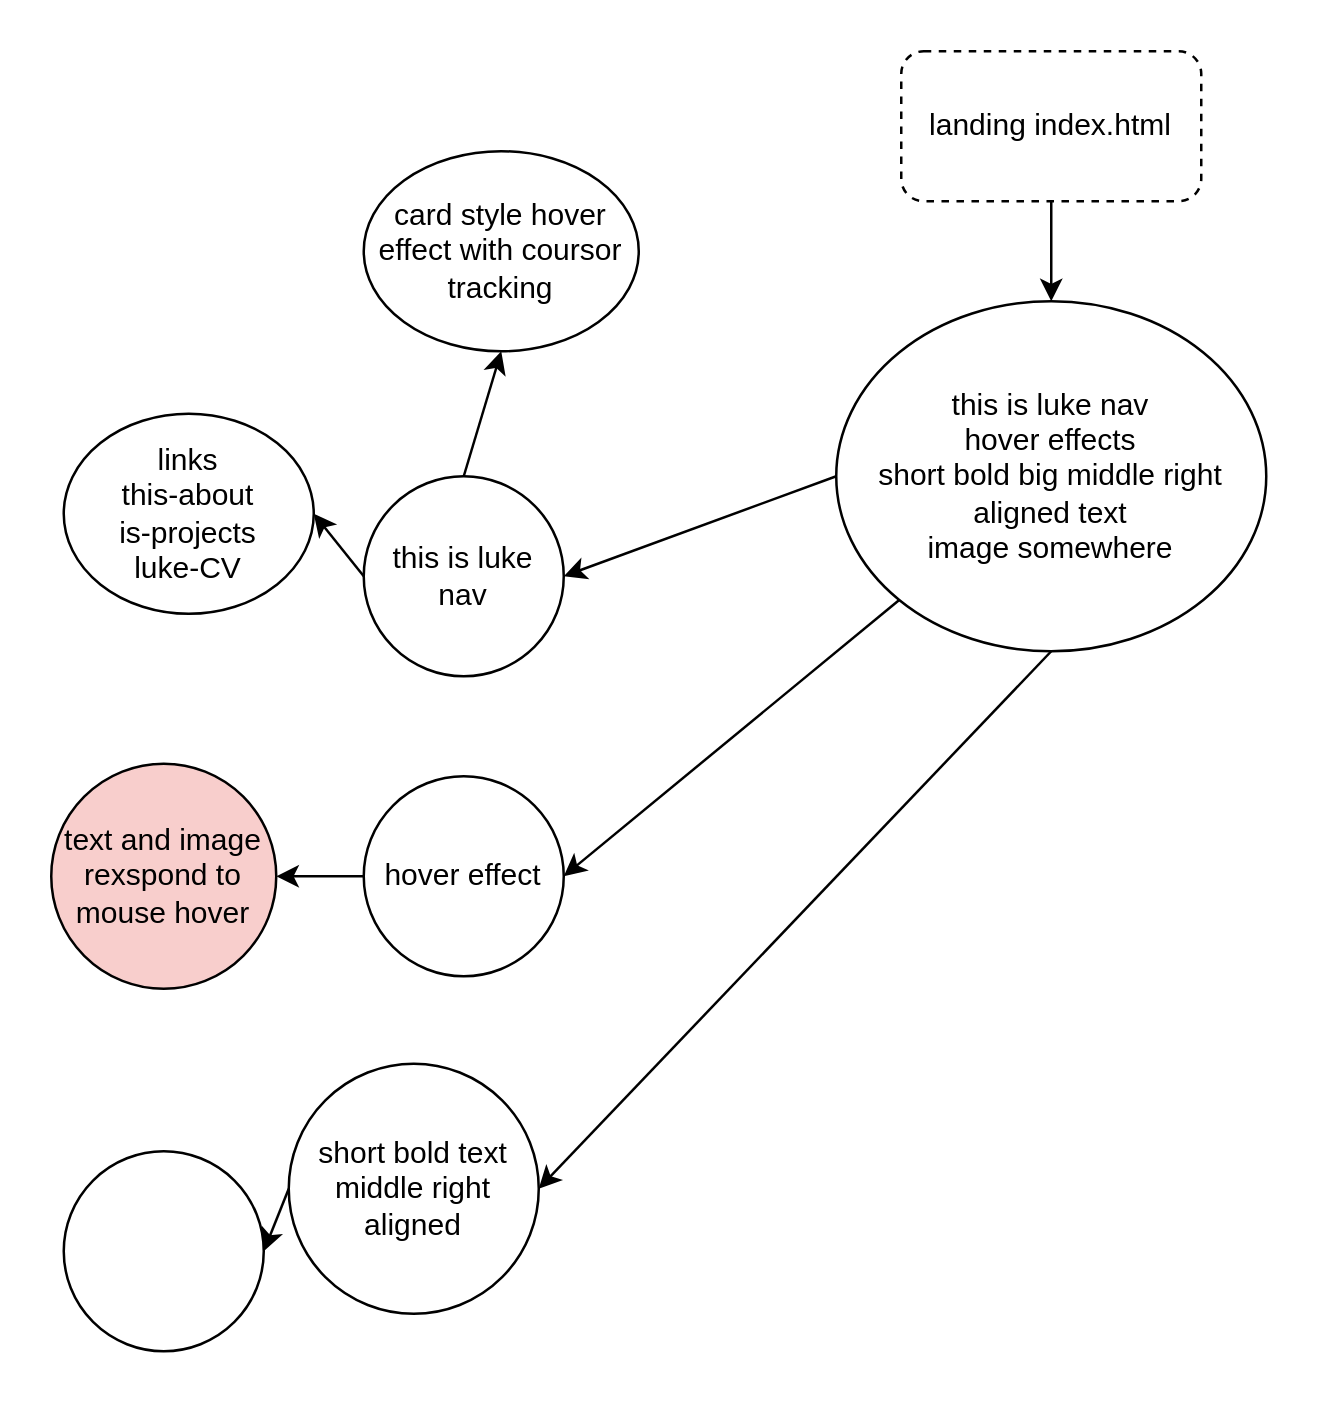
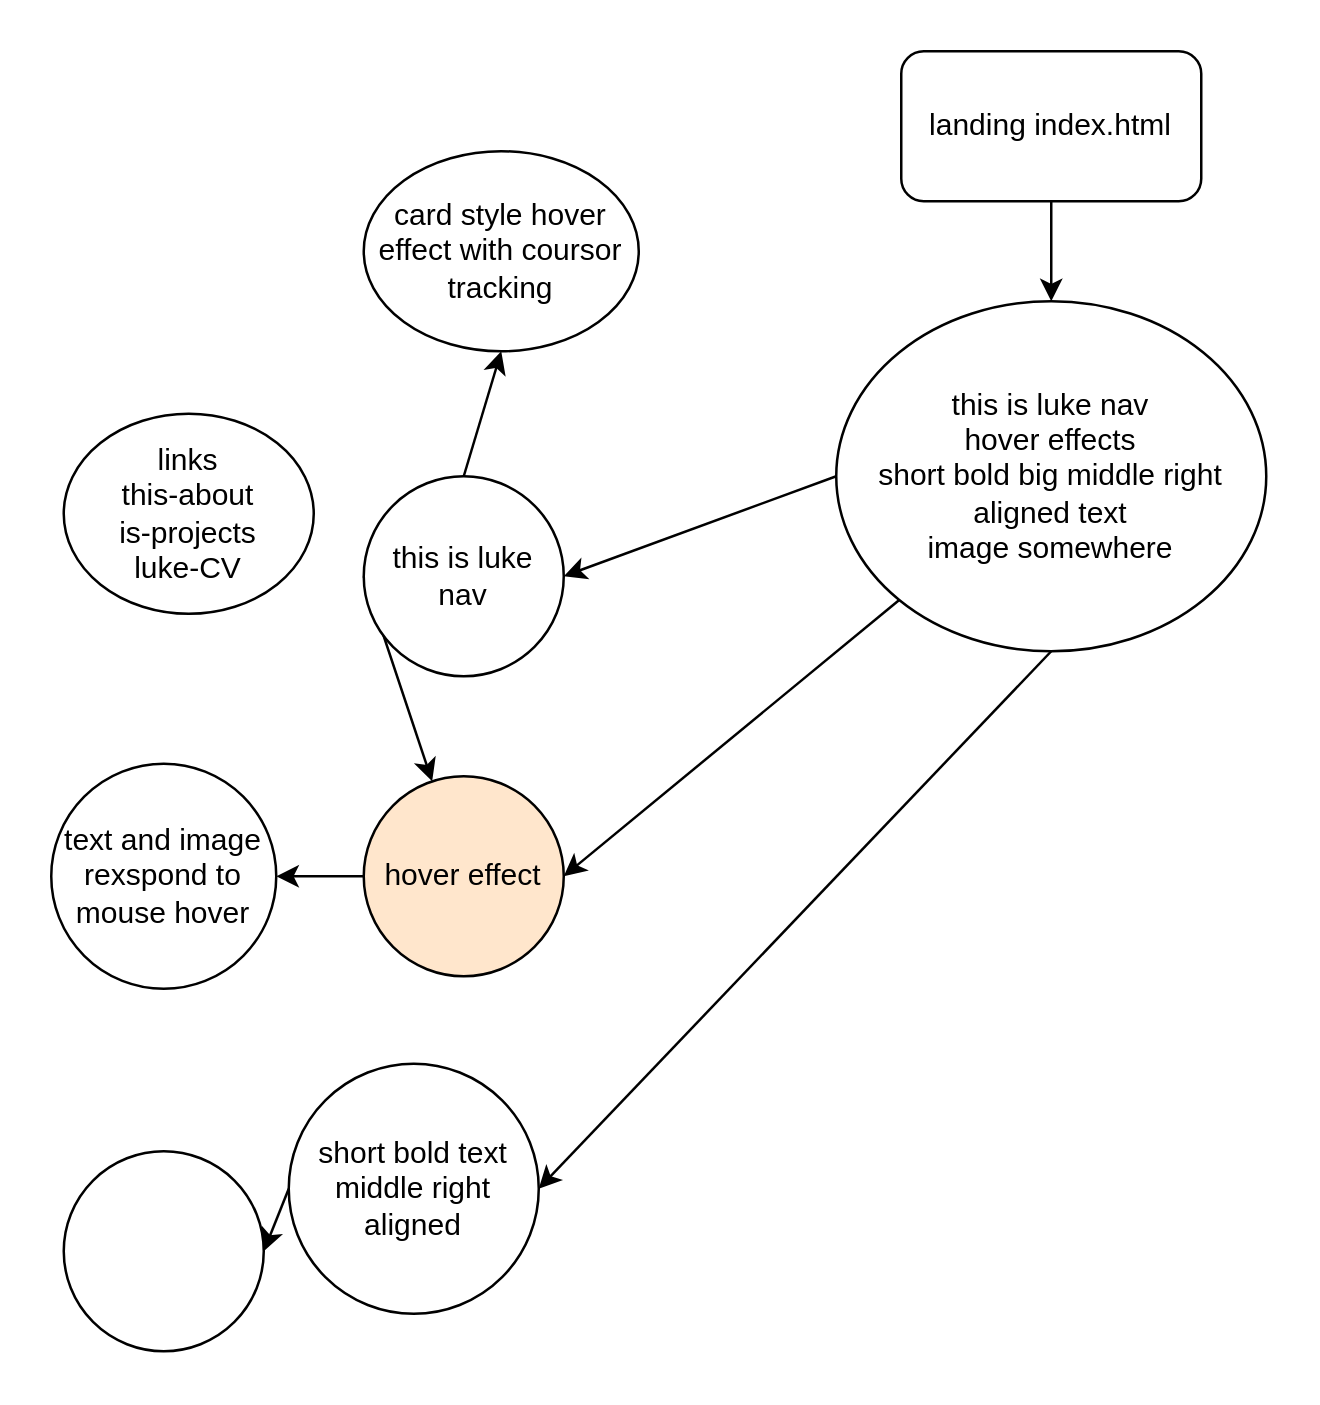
(1051, 126) -> (1051, 126)
(344, 551) -> (405, 701)
(164, 876) -> (164, 876)
(464, 876) -> (464, 876)
